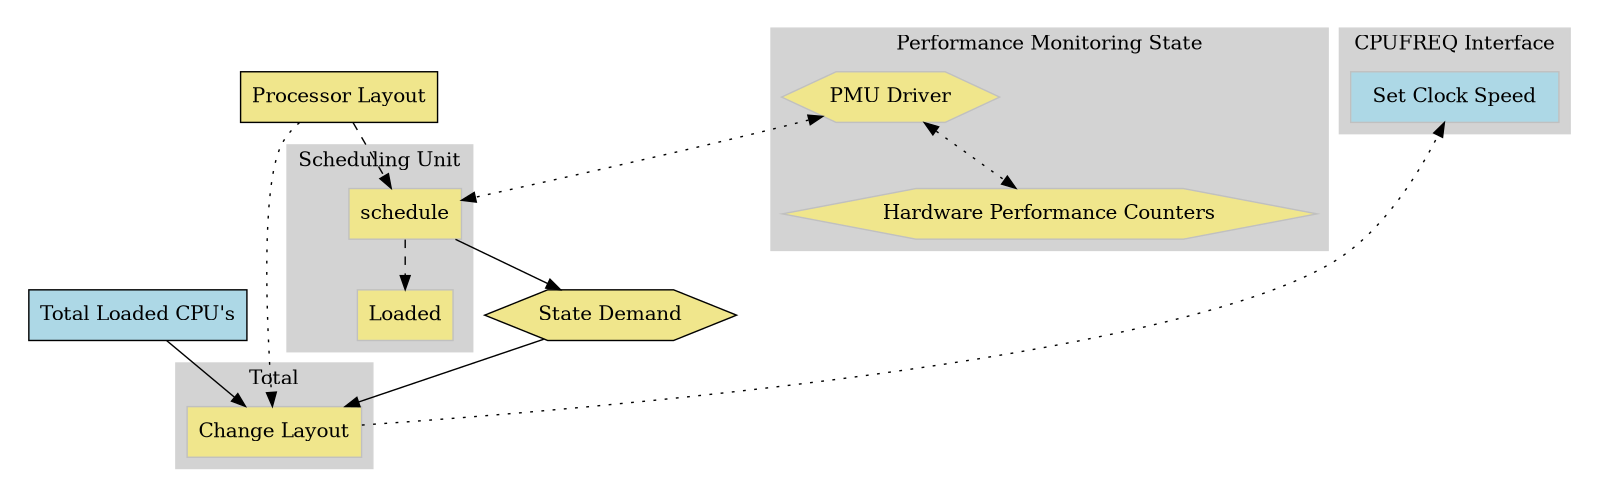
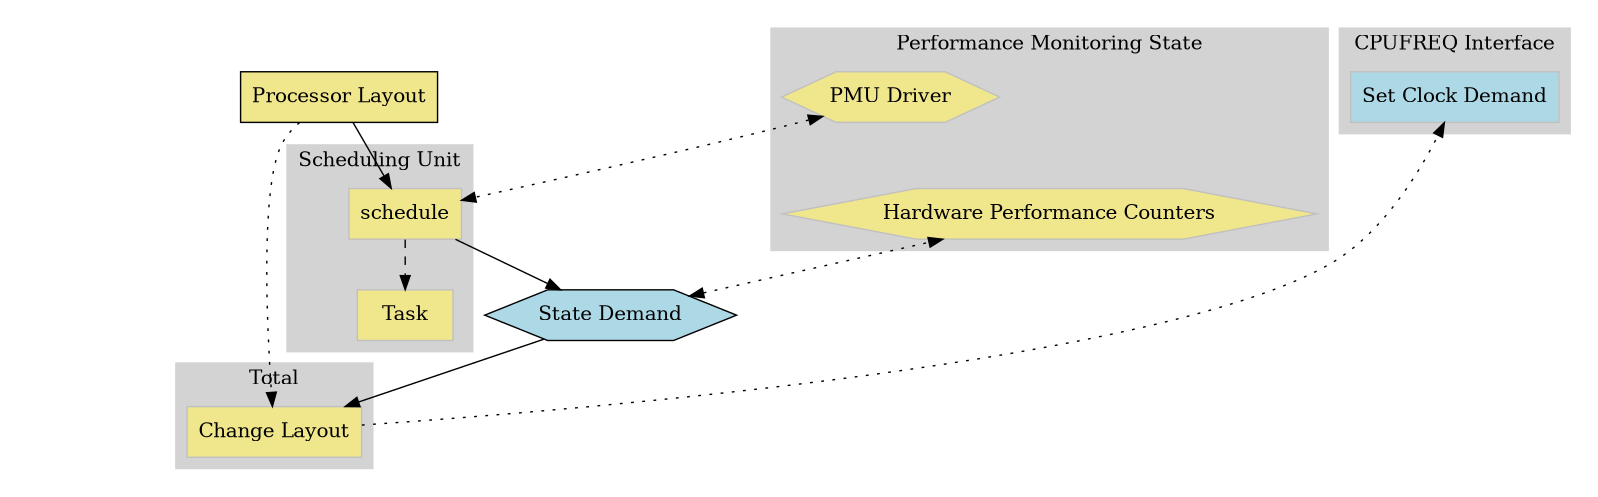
(1455, 97) -> (1455, 97)
(372, 154) -> (372, 154)
(970, 155) -> (805, 270)
(138, 315) -> none
(405, 315) -> (405, 315)
(611, 315) -> (611, 315)
